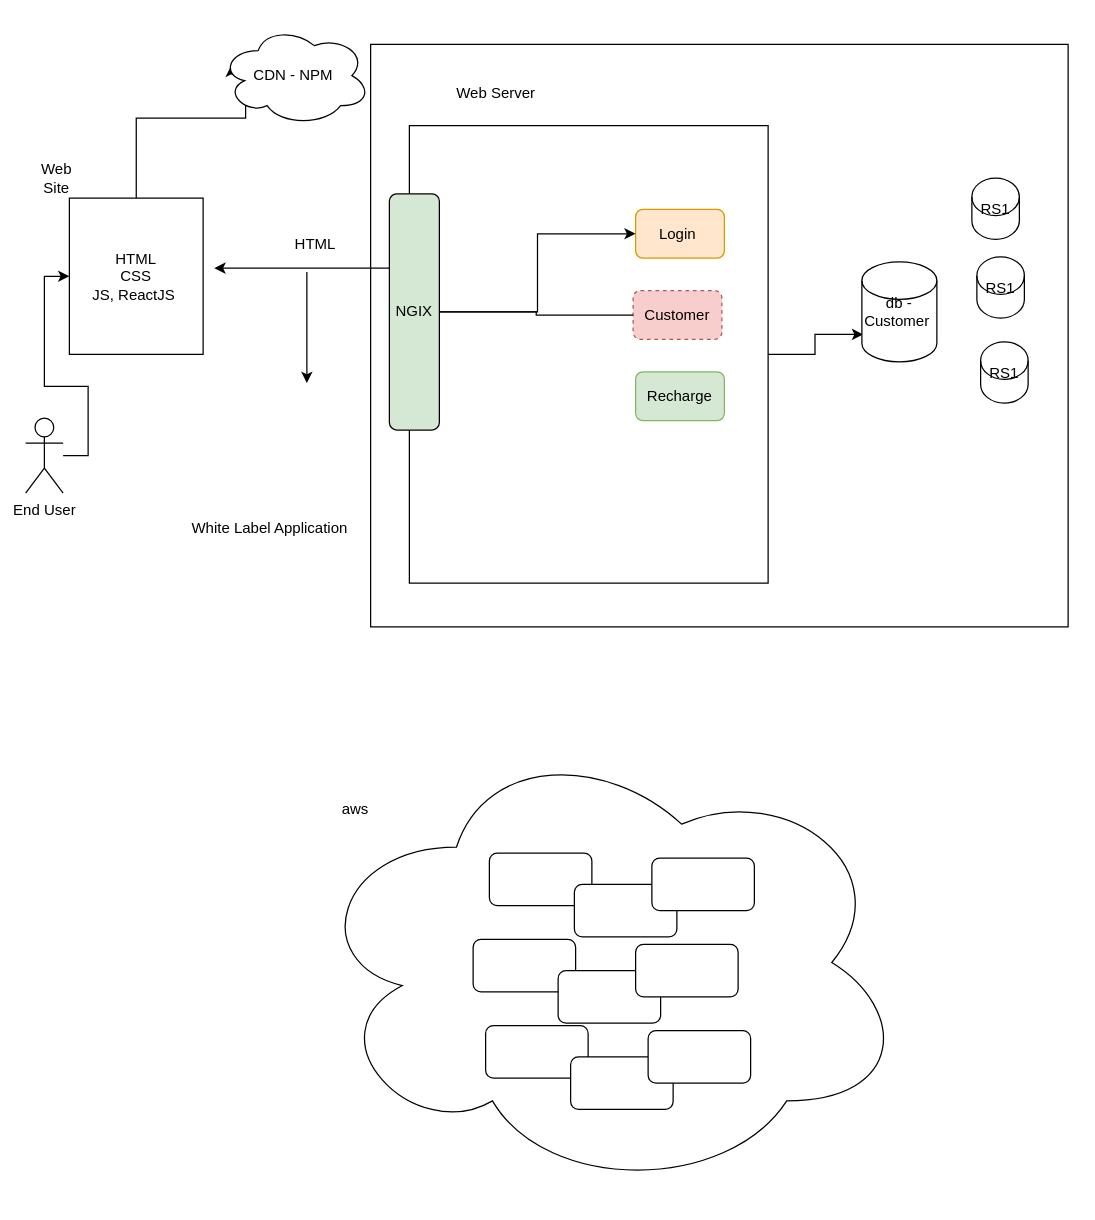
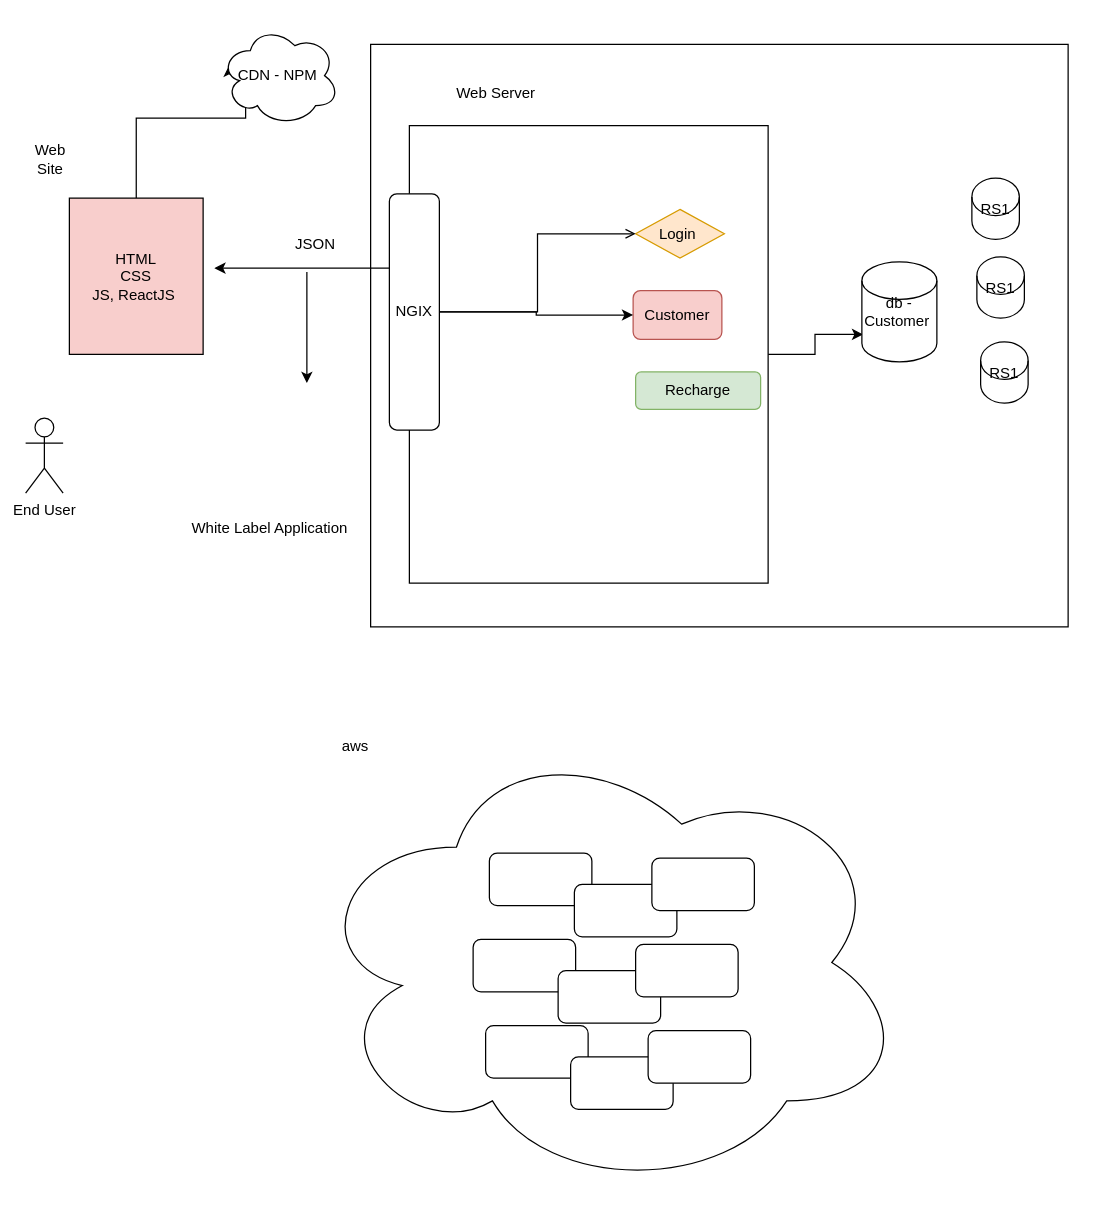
(296, 76) -> (280, 76)
(57, 178) -> (51, 159)
(626, 234) -> (628, 234)
(680, 234) -> (680, 234)
(316, 244) -> (316, 244)
(136, 276) -> (136, 276)
(414, 312) -> (414, 312)
(626, 315) -> (623, 315)
(678, 315) -> (678, 315)
(49, 386) -> none
(680, 396) -> (698, 391)
(356, 809) -> (356, 747)
